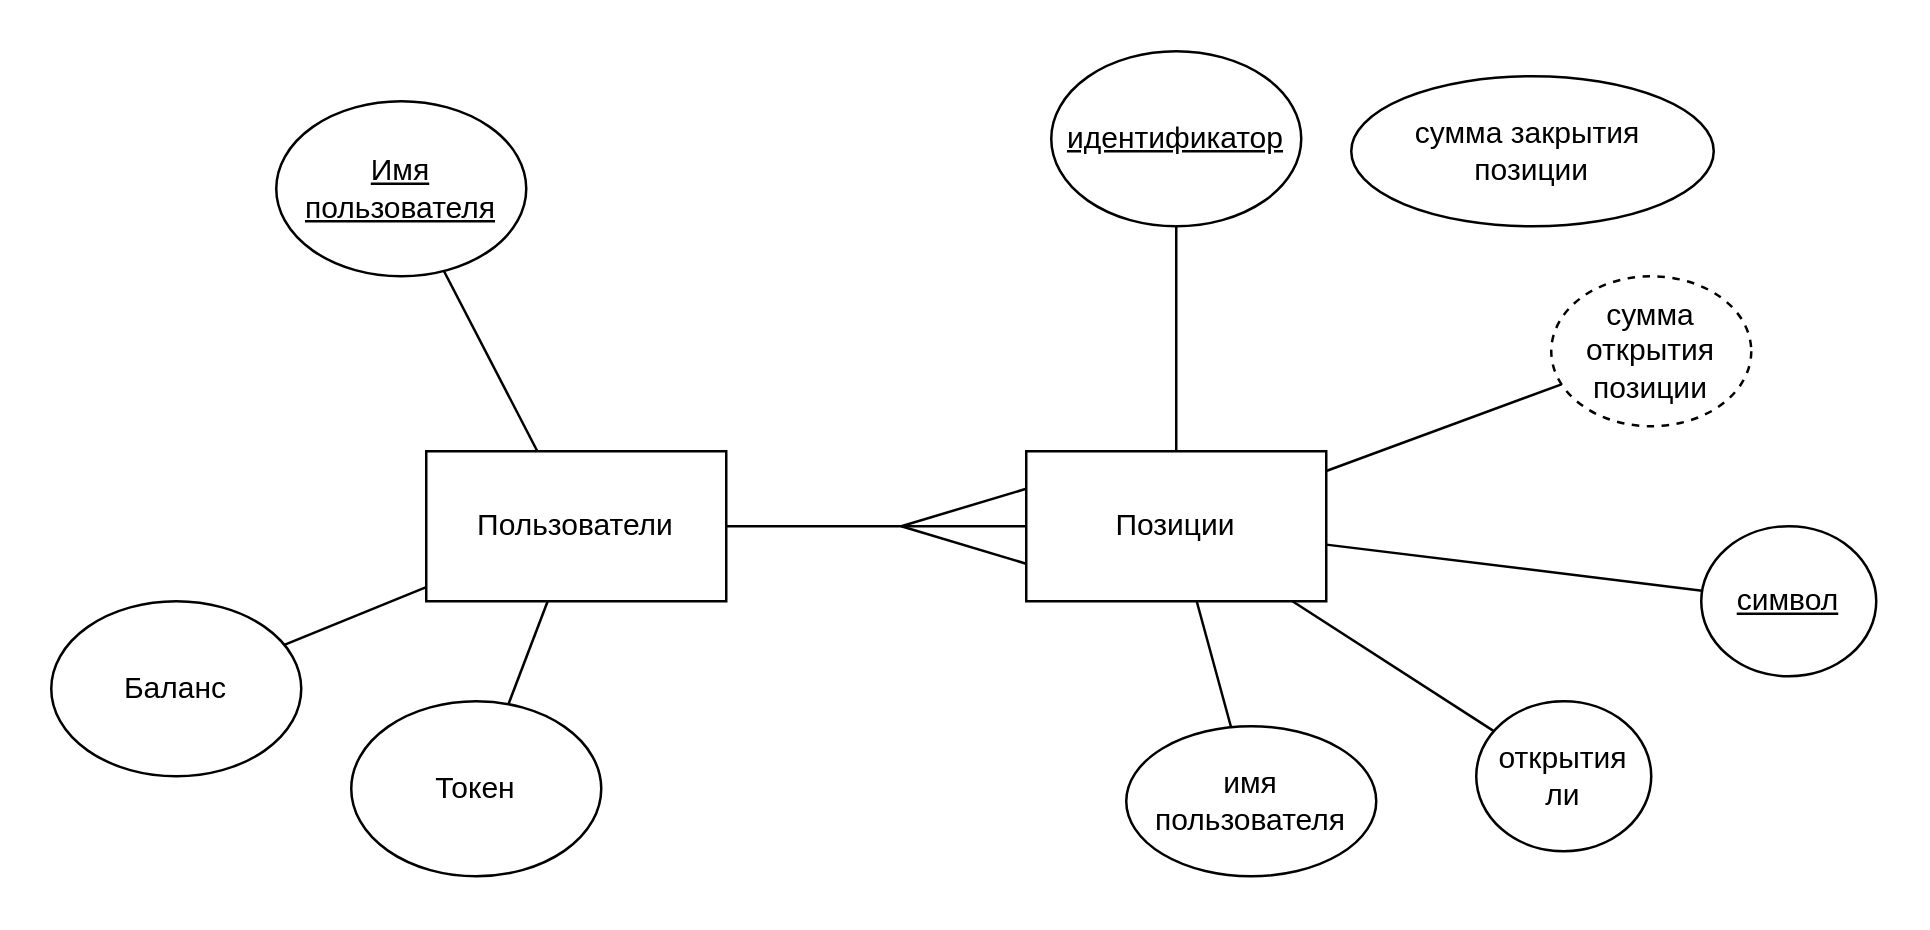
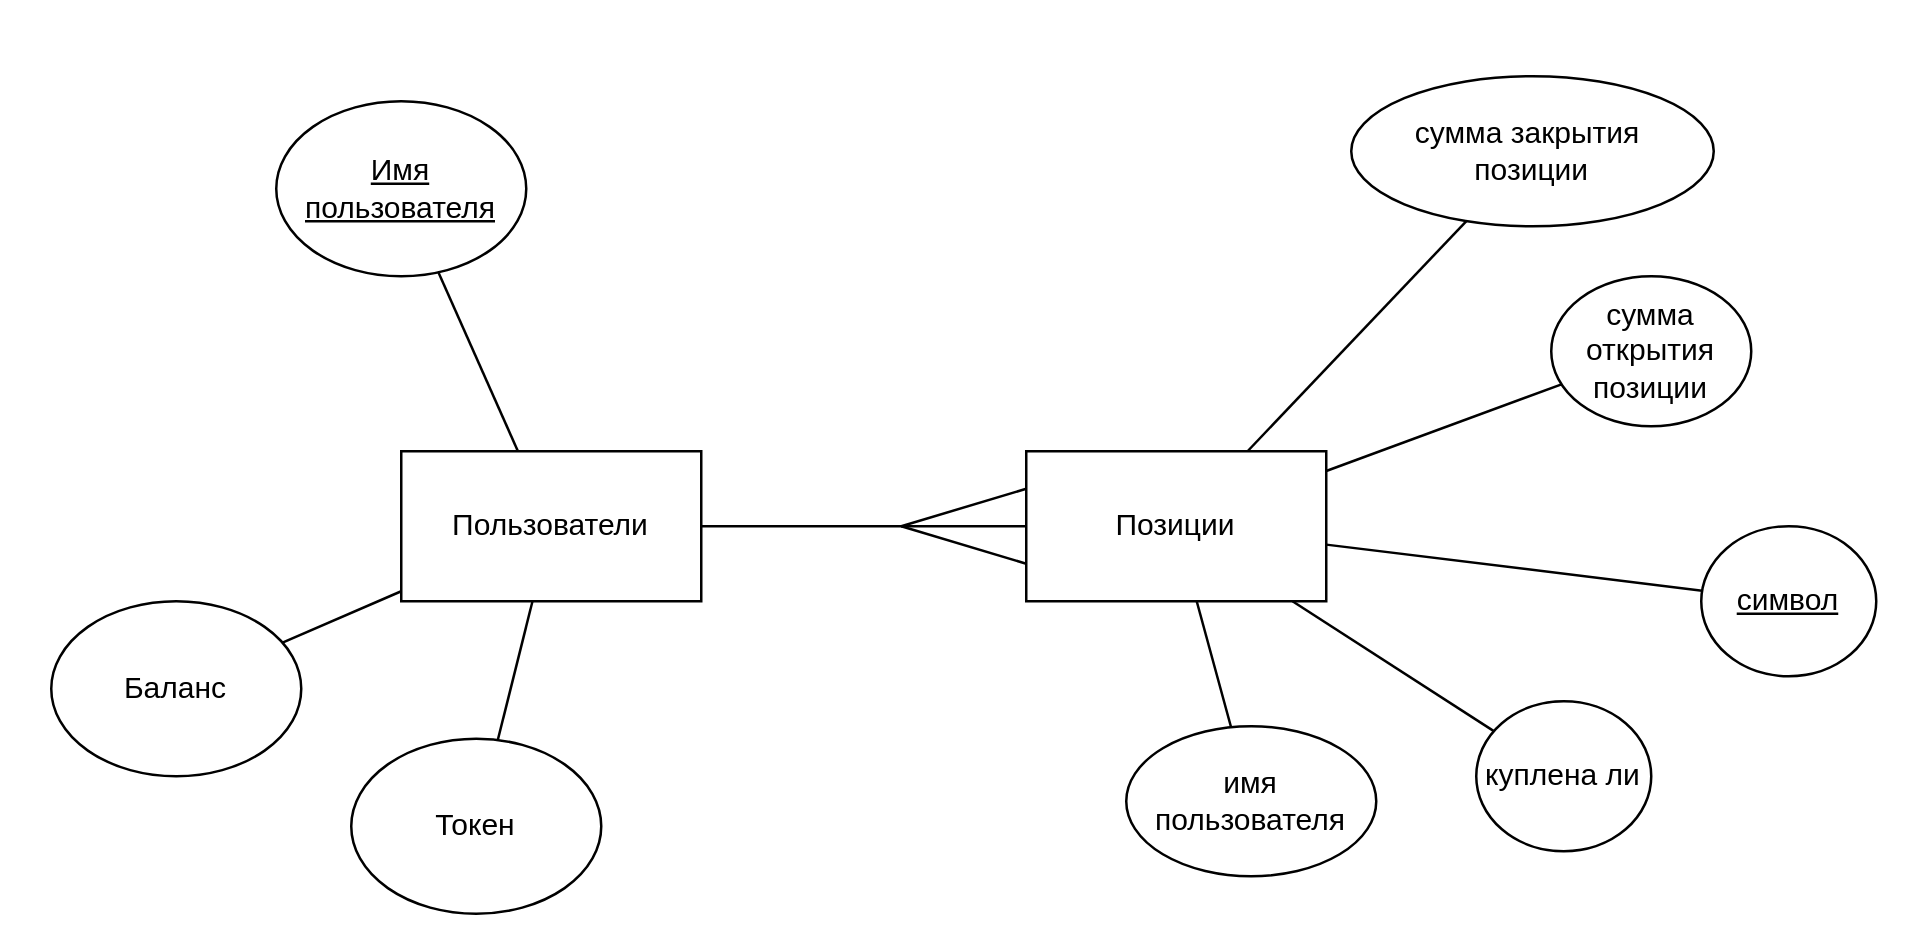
(1176, 139) -> none
none -> (1357, 337)
(1176, 339) -> none
(1651, 351) -> (1651, 351)
(576, 526) -> (551, 526)
(1564, 776) -> (1564, 776)
(476, 789) -> (476, 826)
